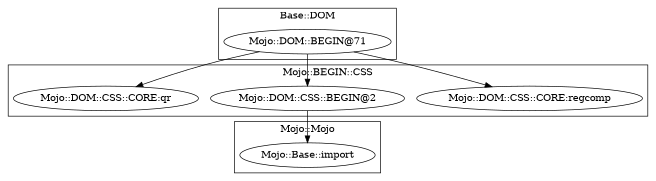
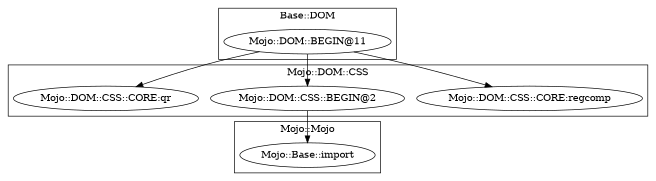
(308, 42) -> (308, 42)
(328, 73) -> (328, 73)
